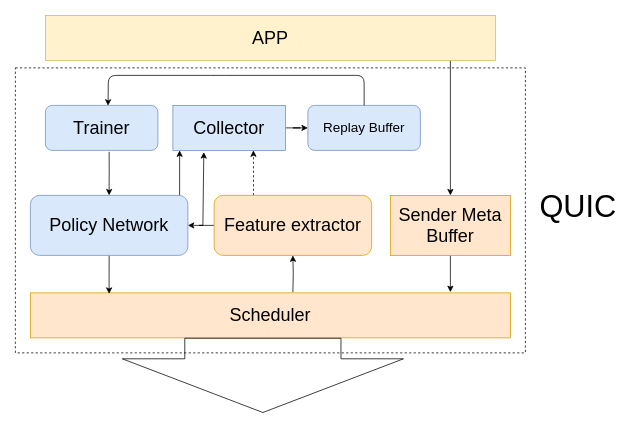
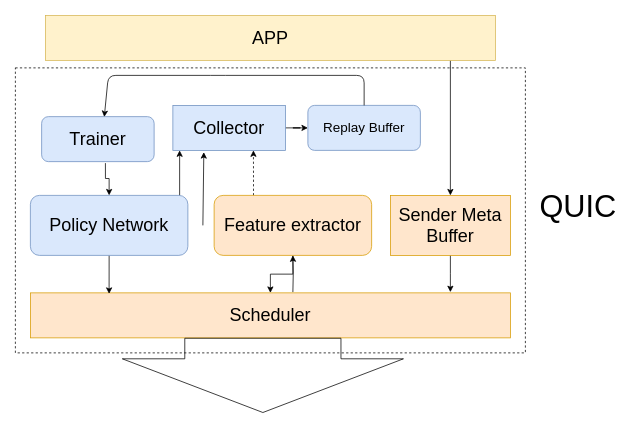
(102, 128) -> (98, 139)
(200, 225) -> (270, 279)
